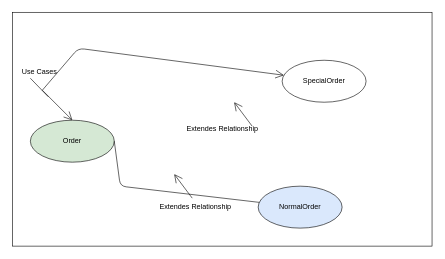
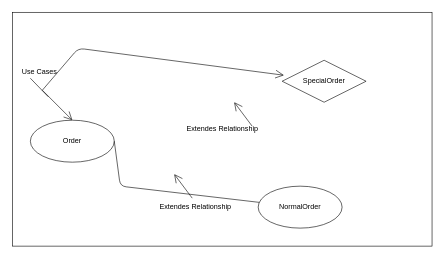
(324, 81) -> (324, 81)
(72, 141) -> (72, 141)
(300, 207) -> (300, 207)
